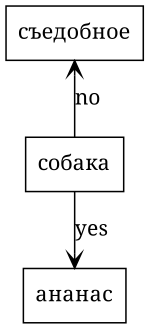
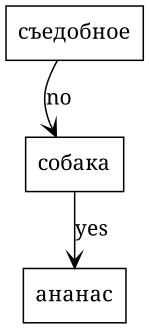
(75, 106) -> (45, 91)
